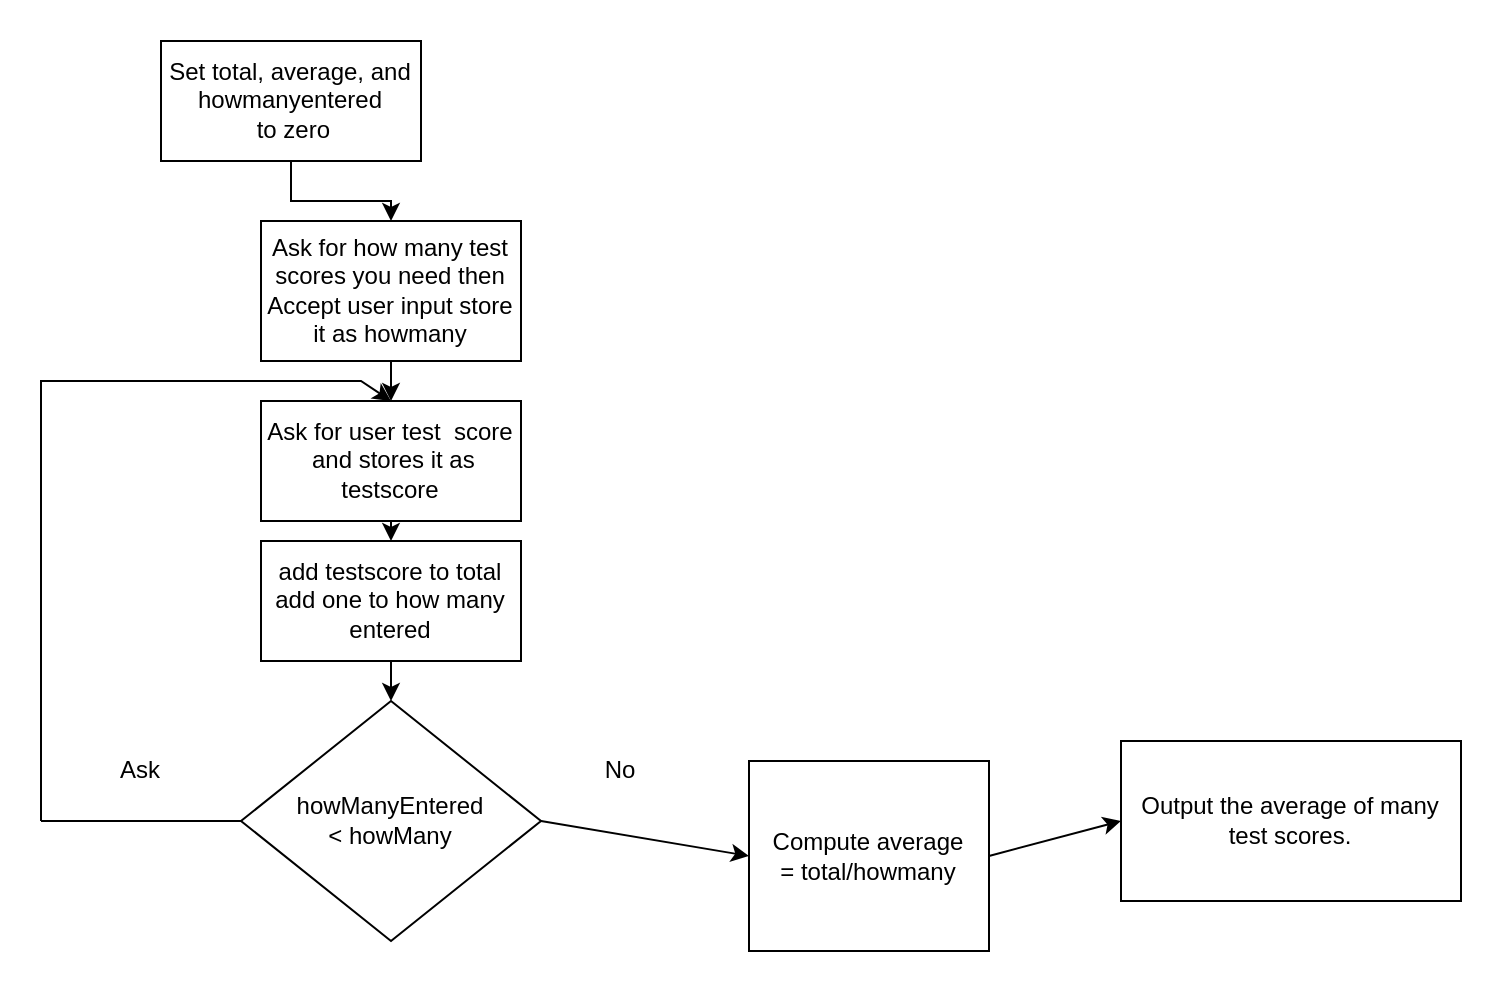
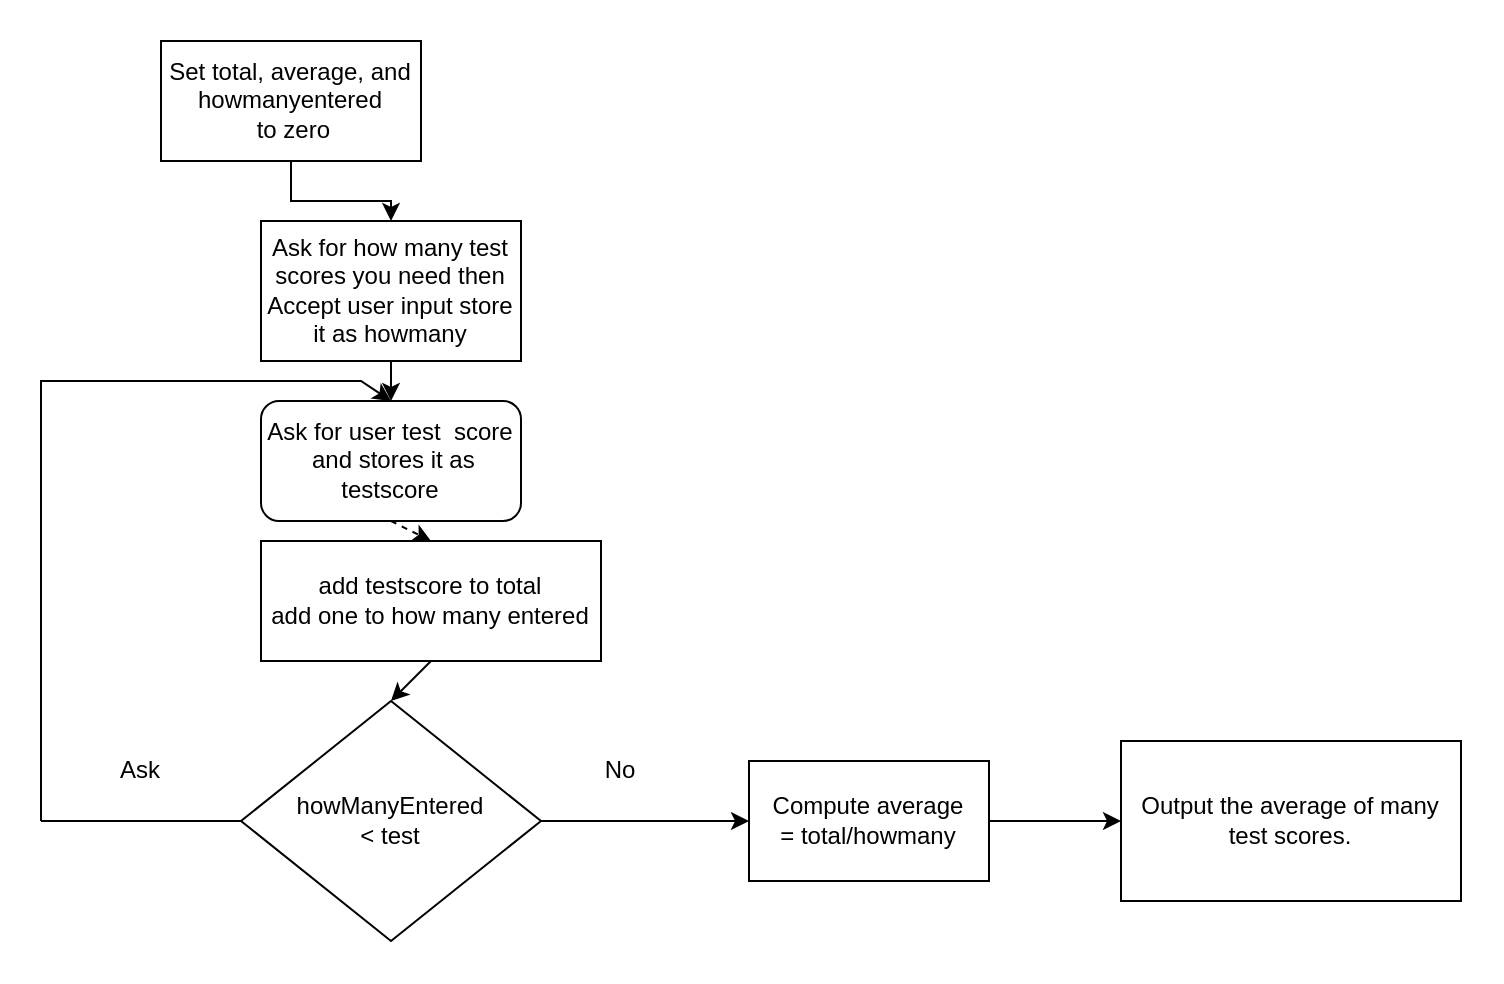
(391, 461) -> (391, 461)
(391, 601) -> (431, 601)
(391, 821) -> (391, 821)
(869, 856) -> (869, 821)
